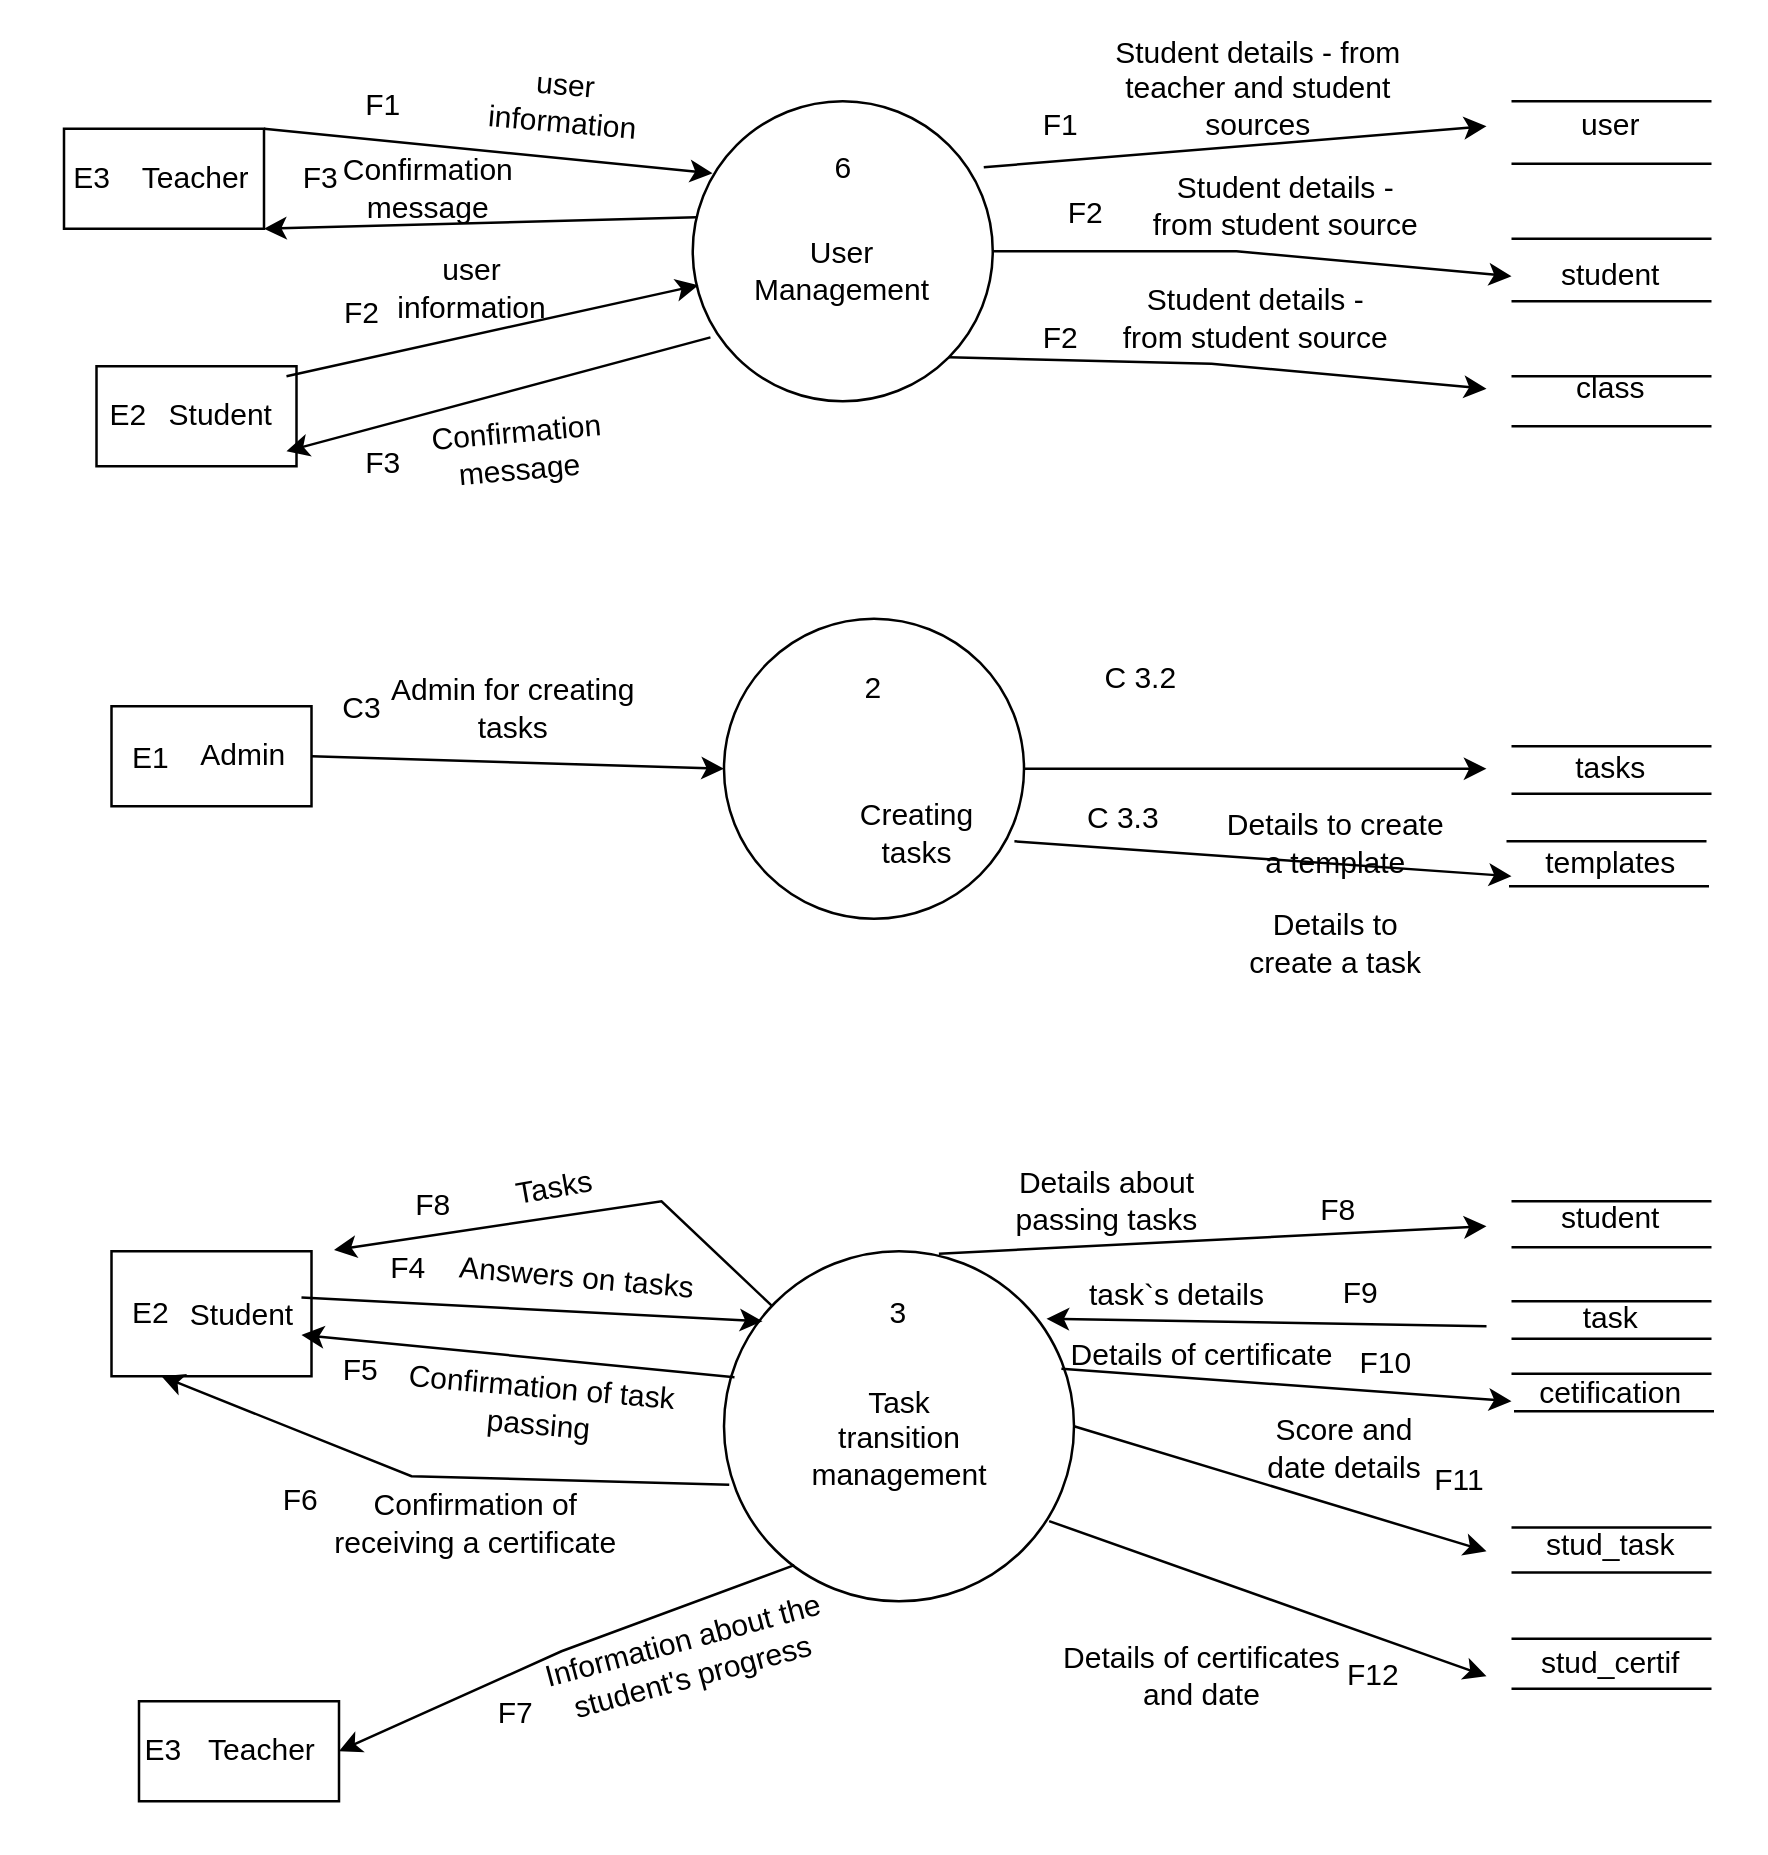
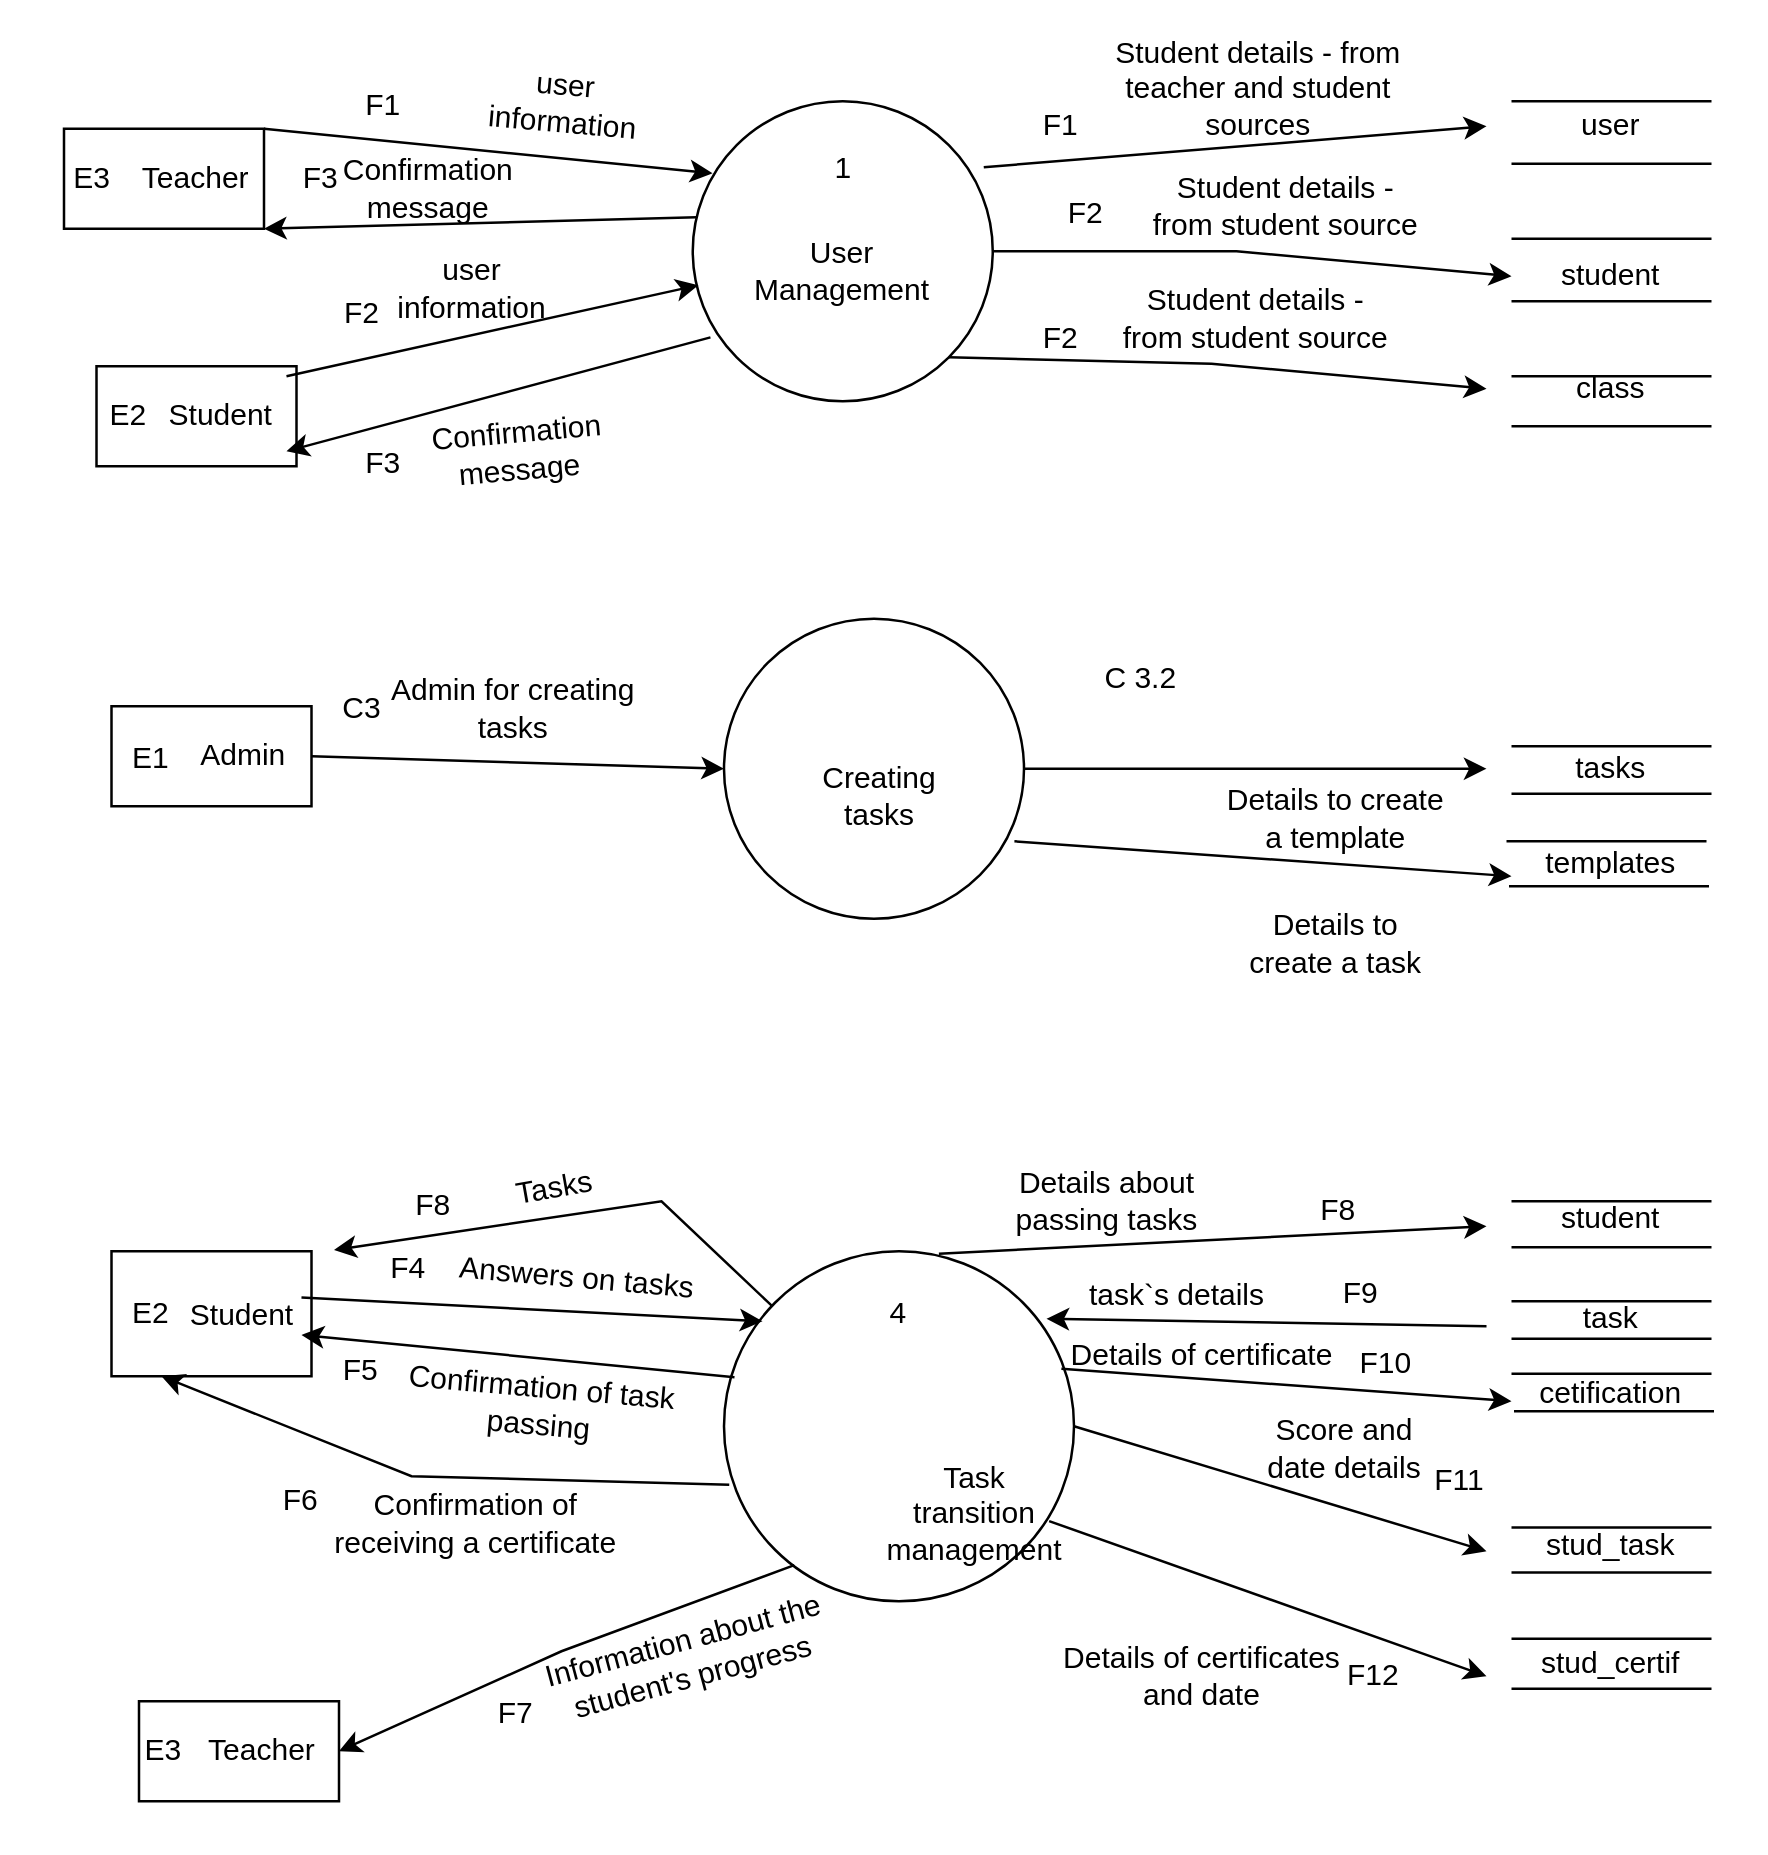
(844, 169) -> (844, 169)
(873, 689) -> none
(1124, 819) -> none
(918, 833) -> (880, 795)
(1336, 844) -> (1336, 819)
(899, 1314) -> (899, 1314)
(899, 1439) -> (974, 1514)
